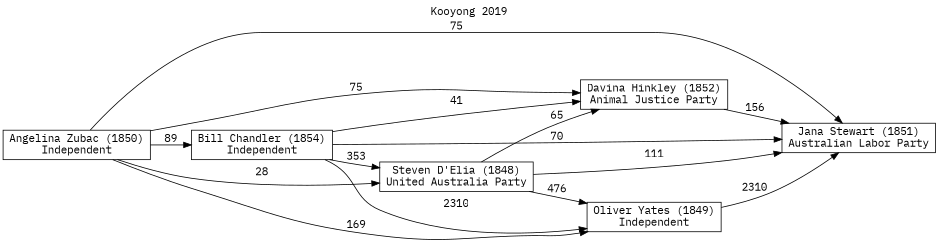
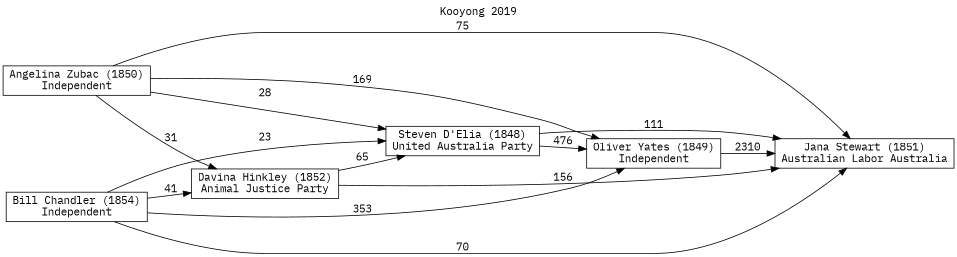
(356, 88) -> (171, 138)
(535, 133) -> (368, 164)
(859, 138) -> (865, 153)
(167, 145) -> none
(356, 157) -> (265, 138)
(456, 204) -> (362, 210)
